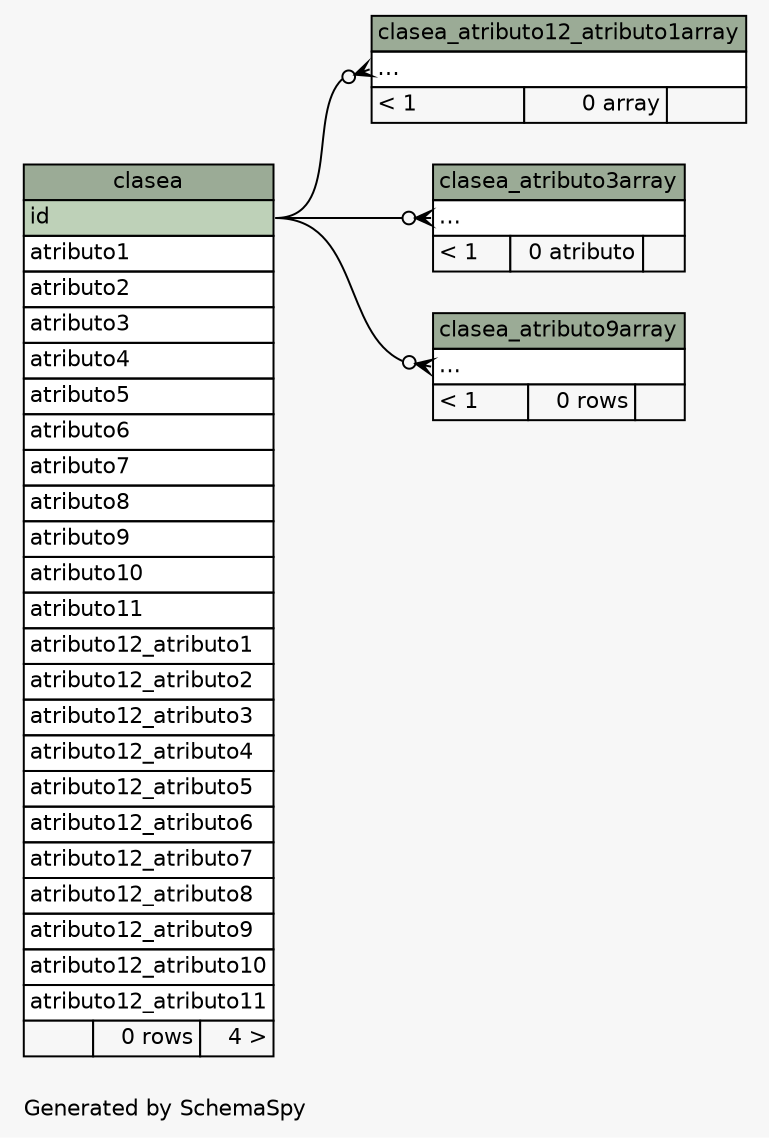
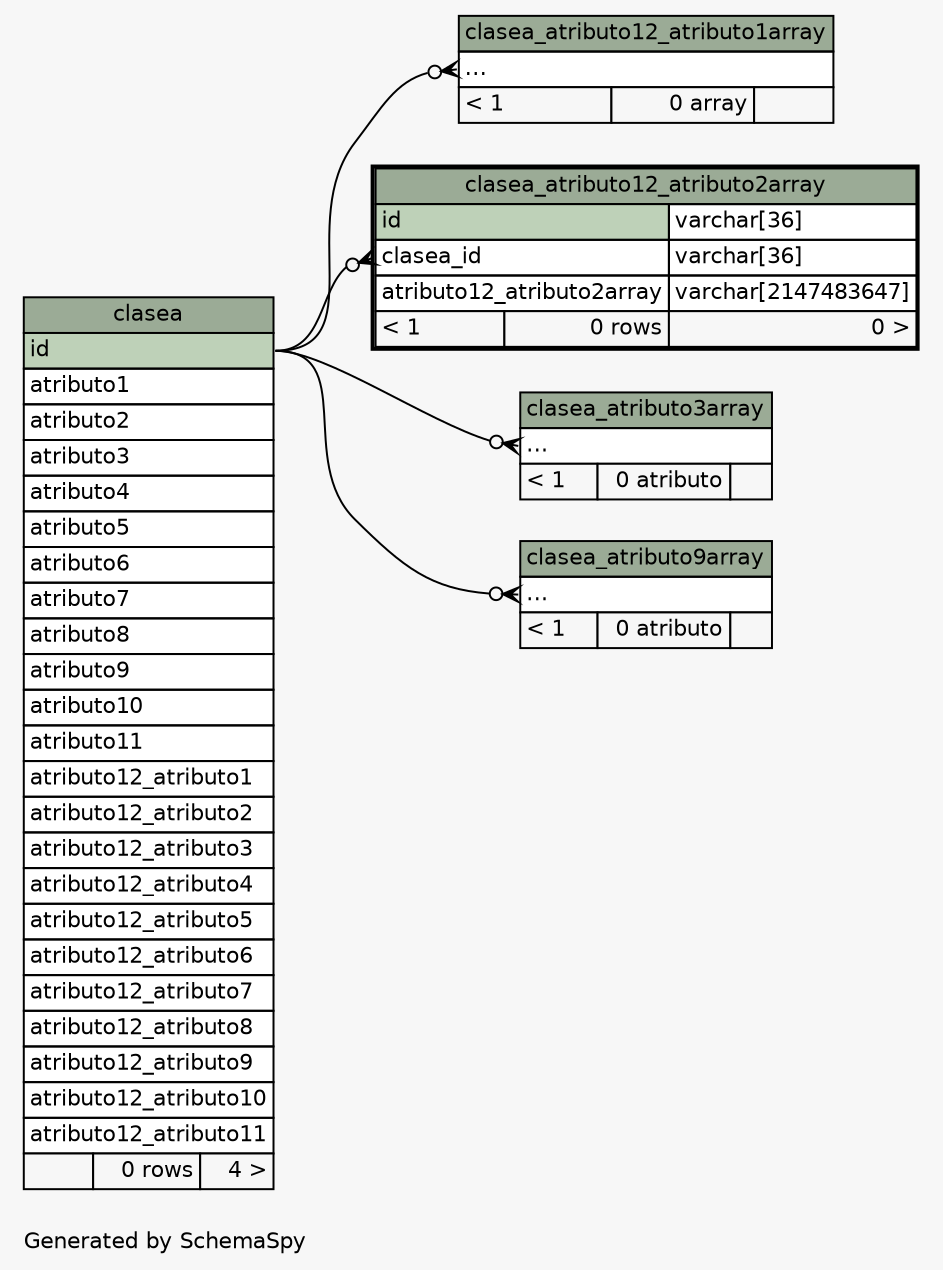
none -> (645, 258)
(593, 401) -> (670, 629)
